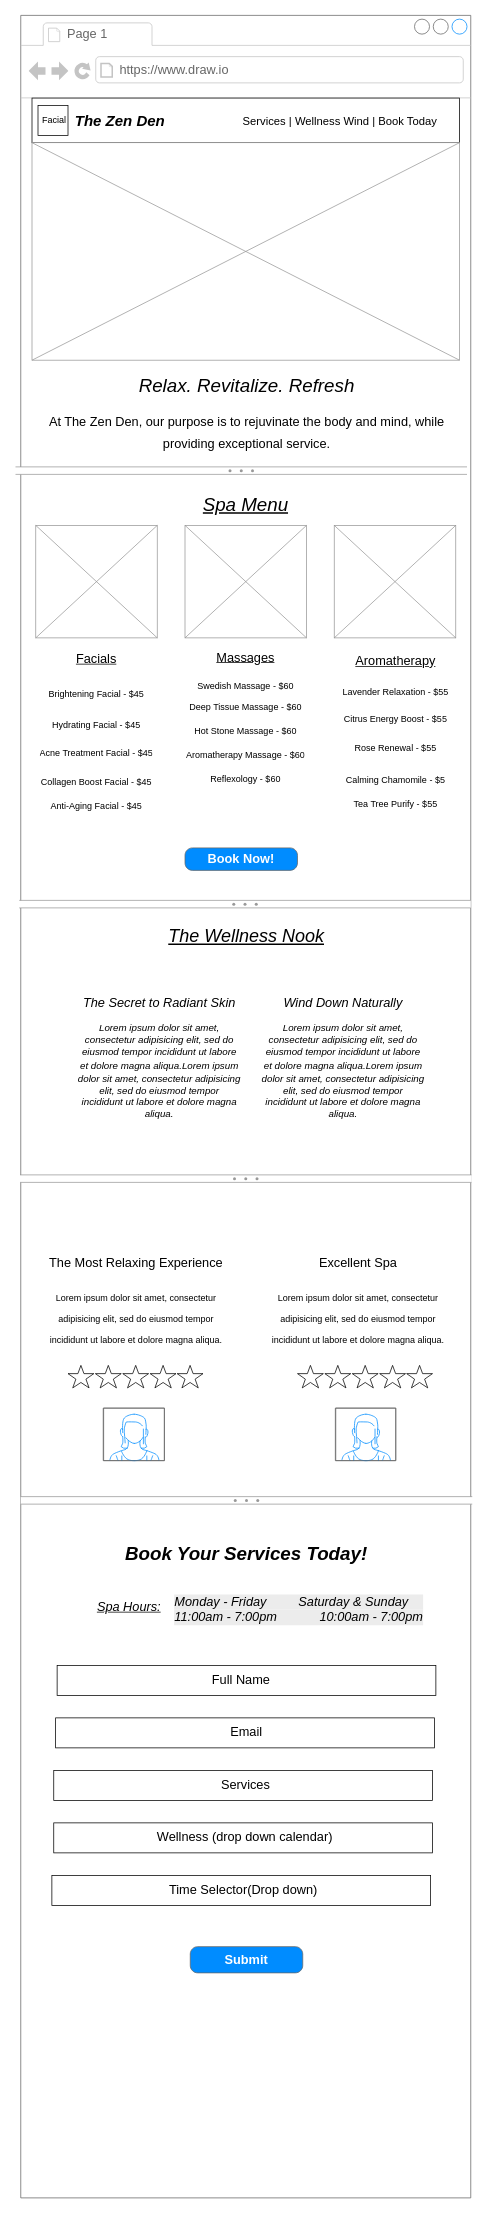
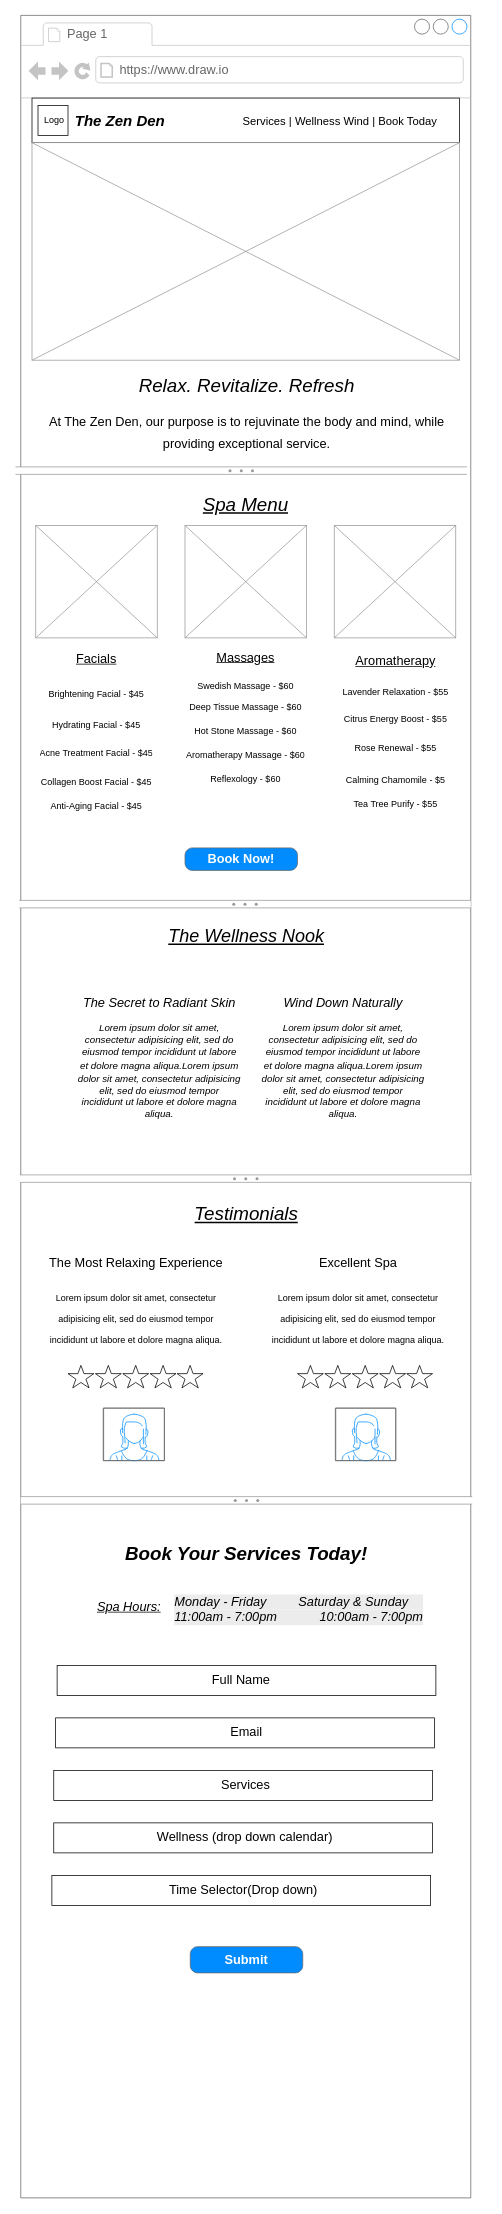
(54, 120) -> (54, 120)
none -> (246, 1214)
